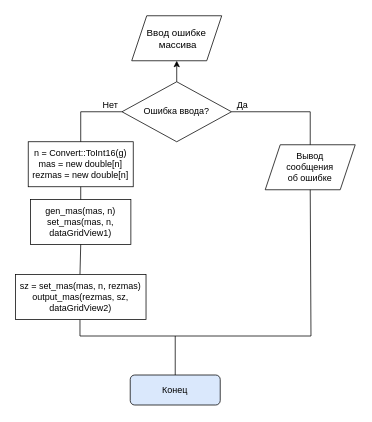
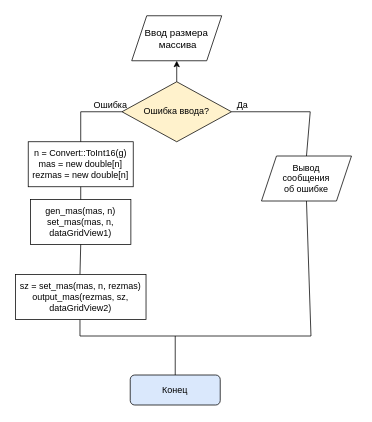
(177, 38) -> (177, 38)
(111, 105) -> (111, 105)
(177, 112) -> (177, 112)
(310, 167) -> (306, 178)
